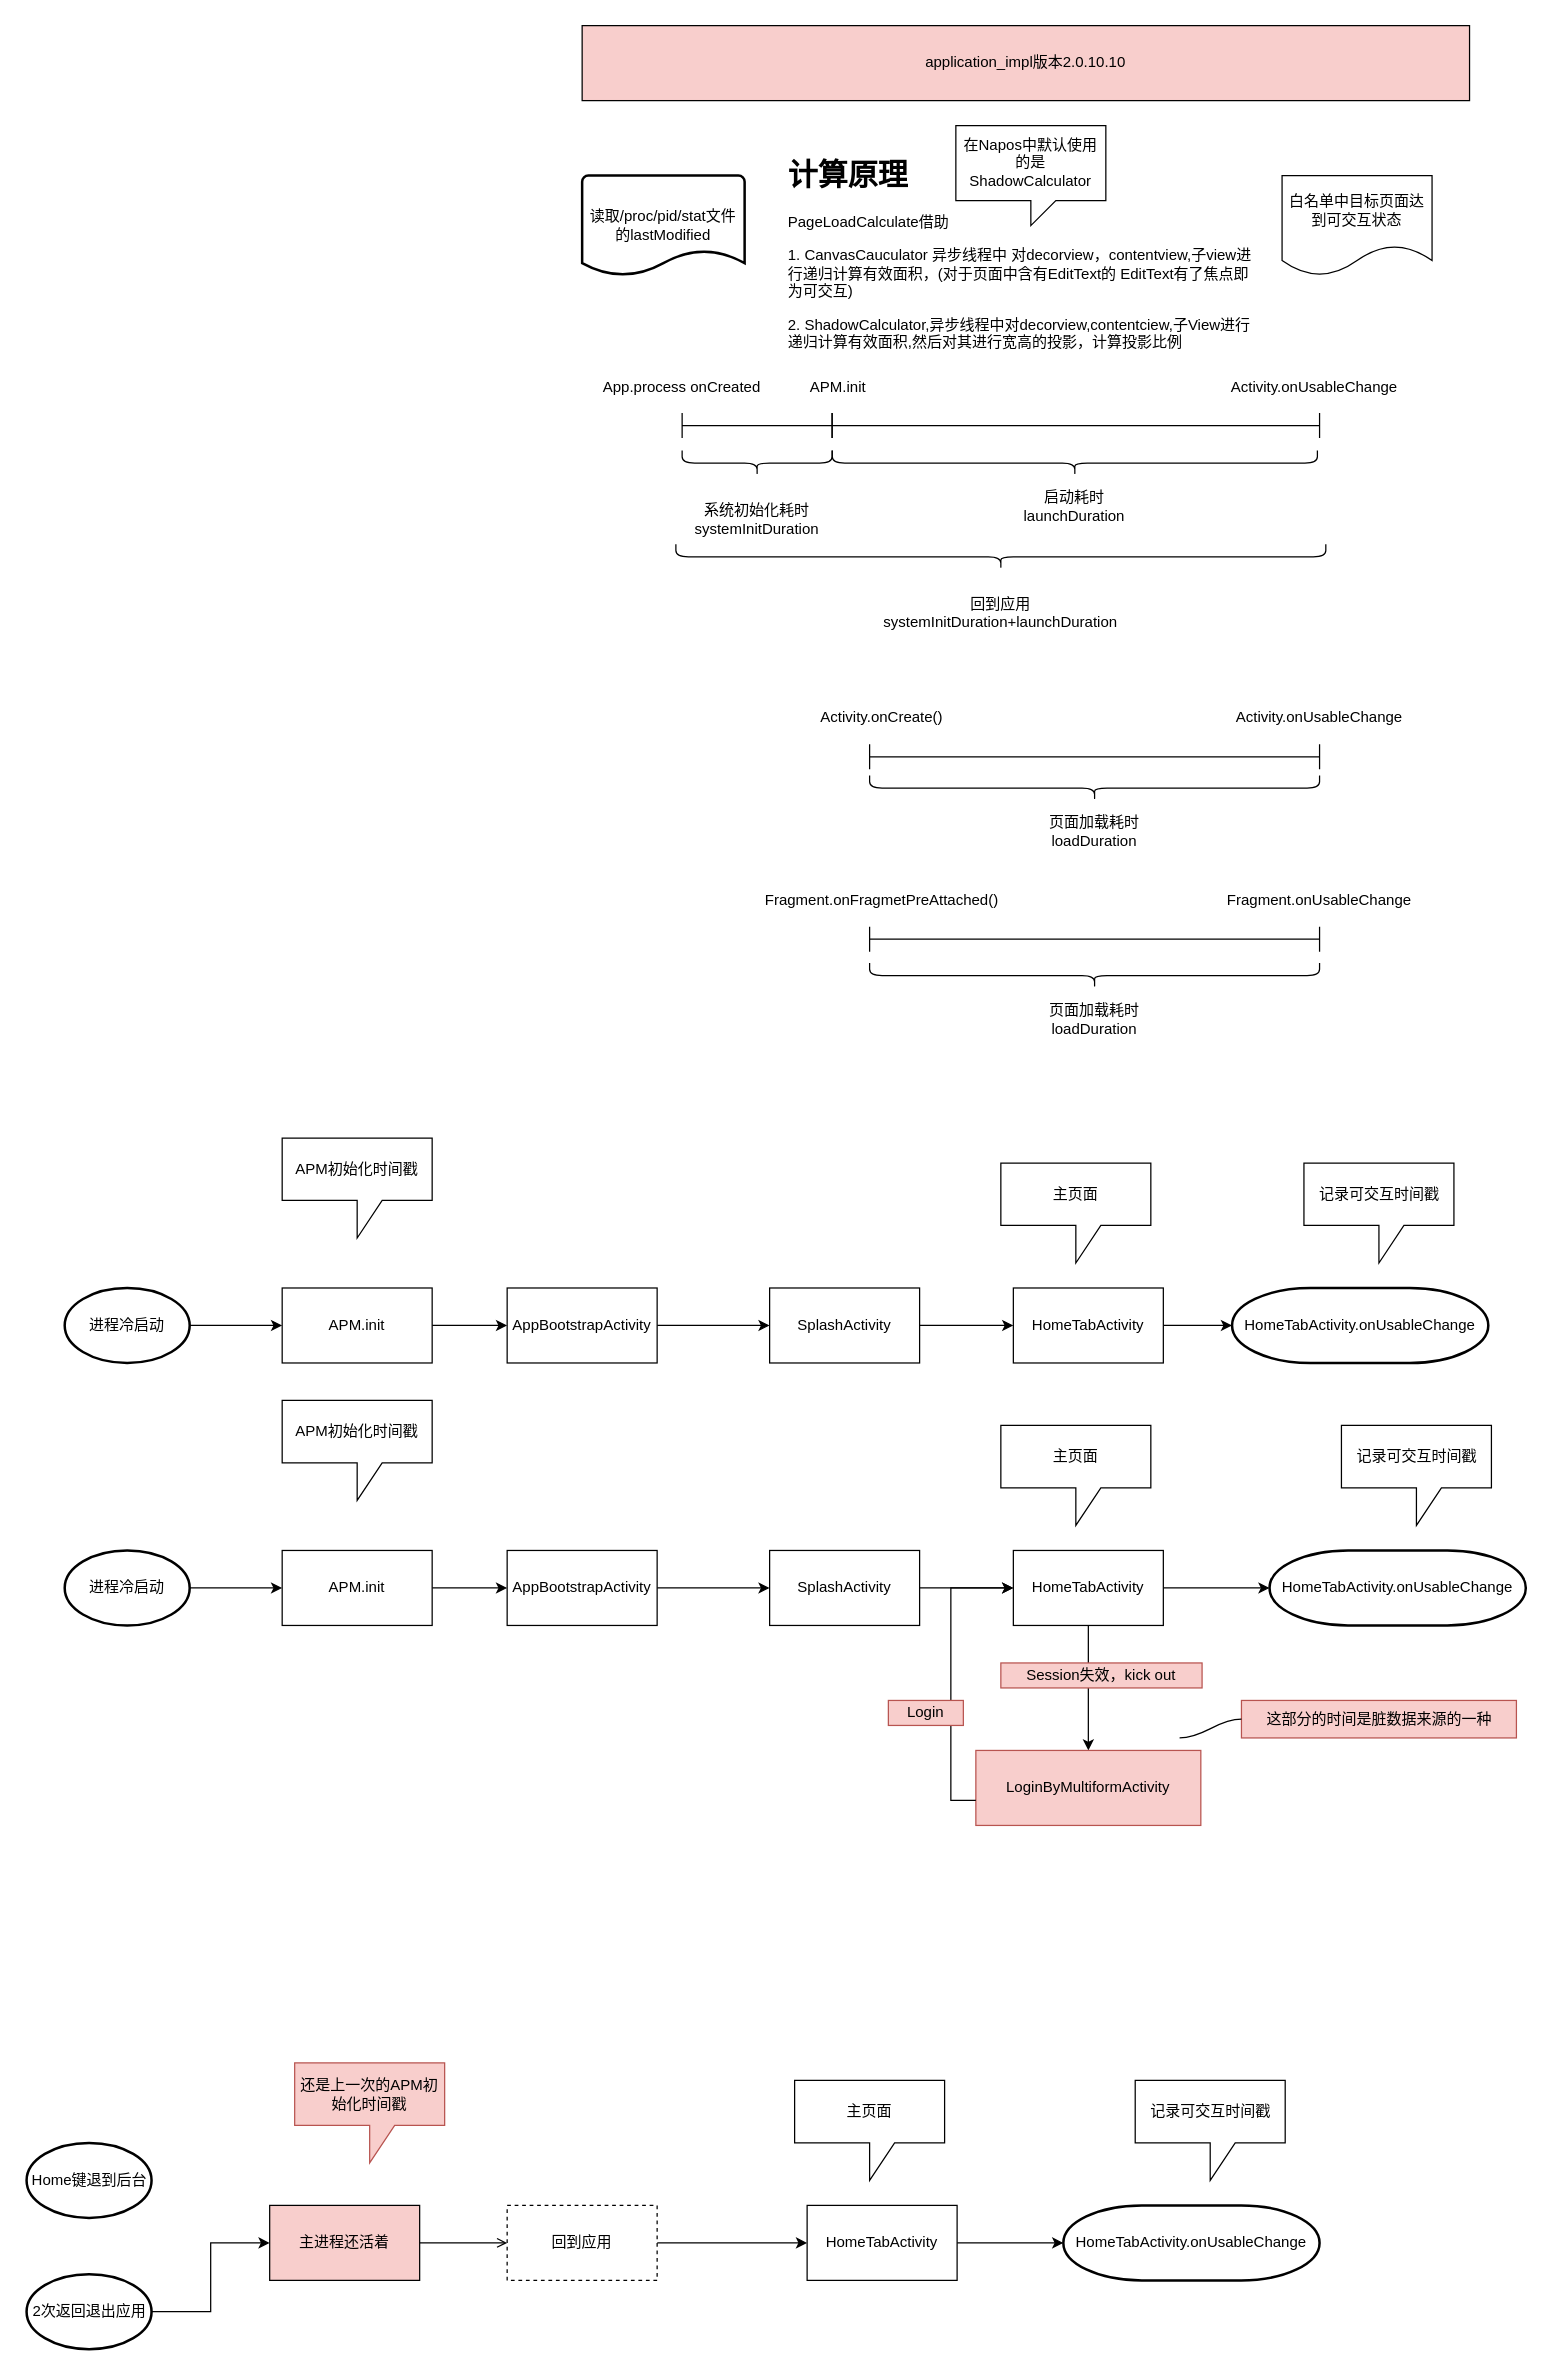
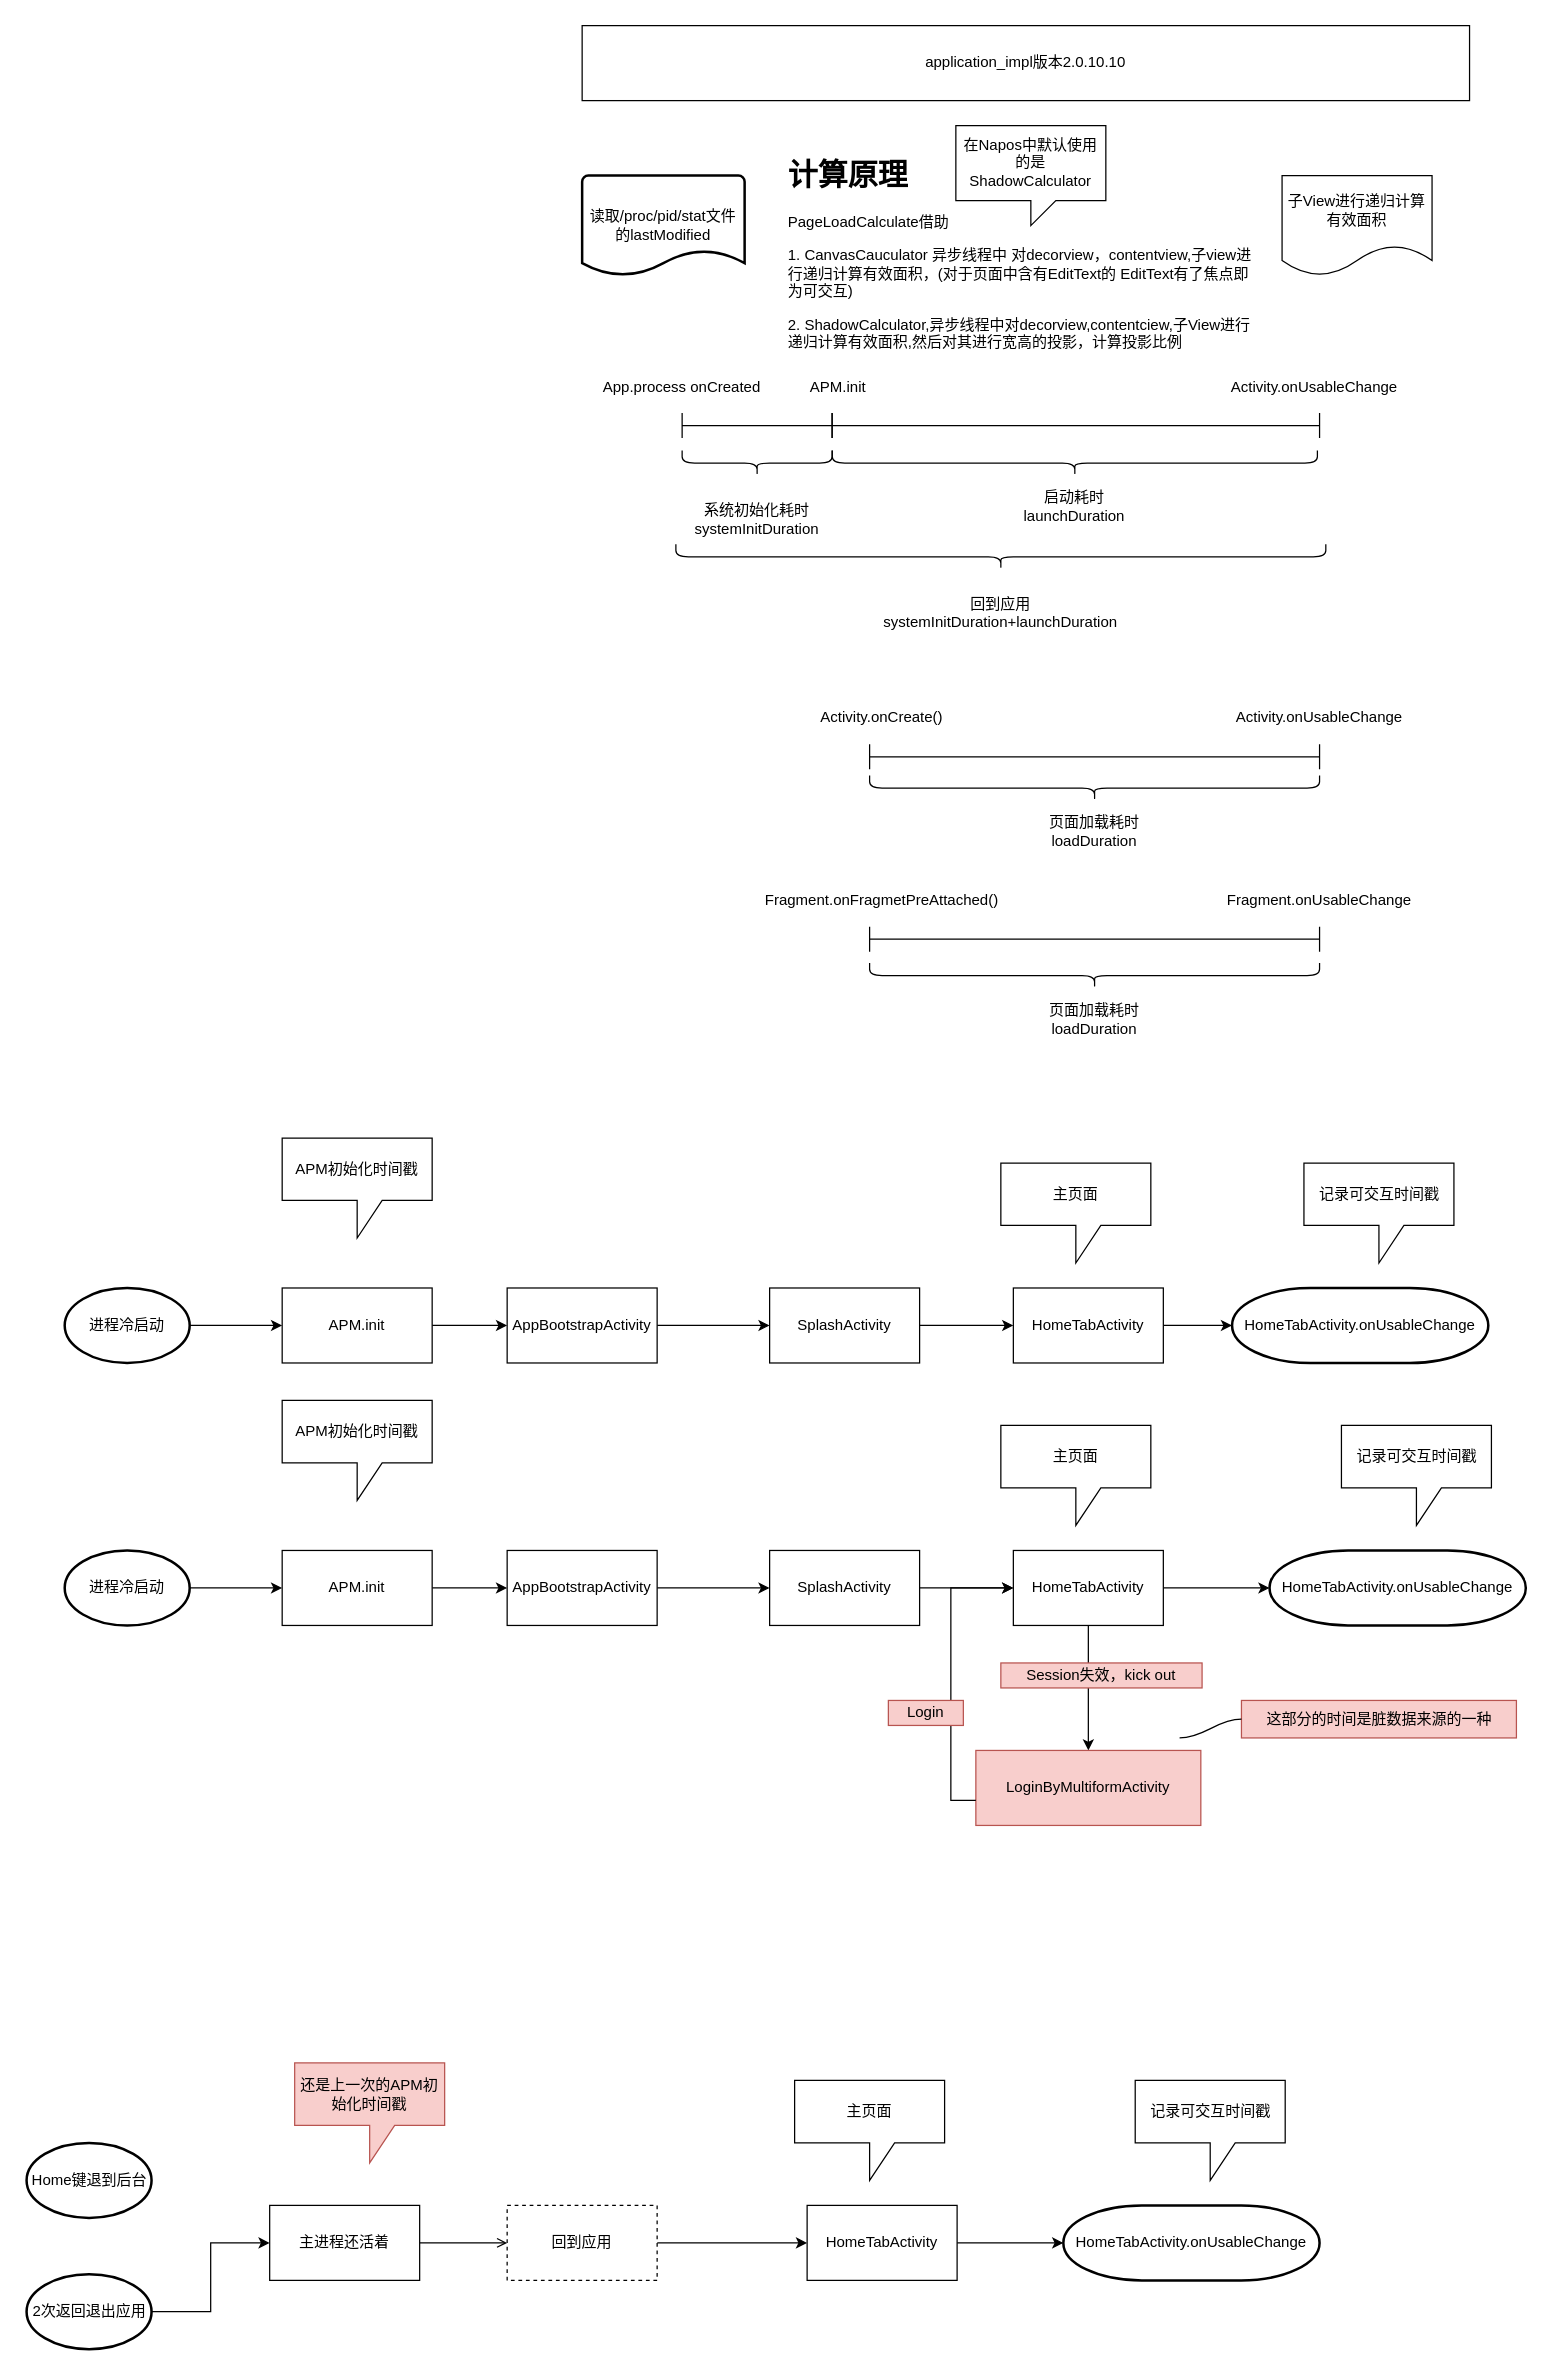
(1026, 63) -> (1026, 63)
(1357, 211) -> (1357, 211)
(344, 2243) -> (344, 2243)
